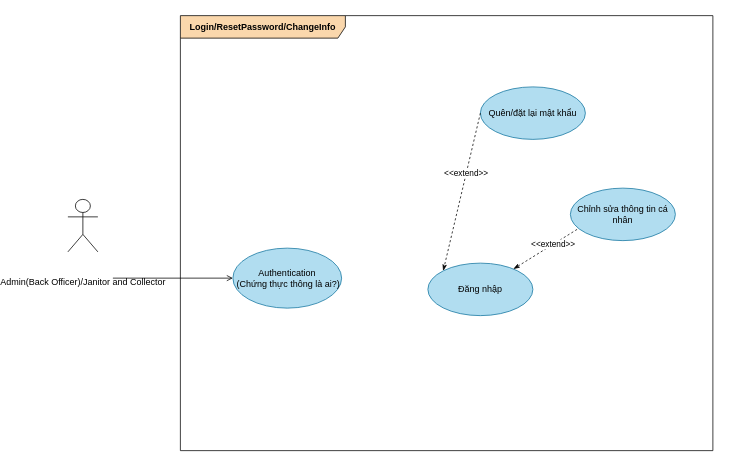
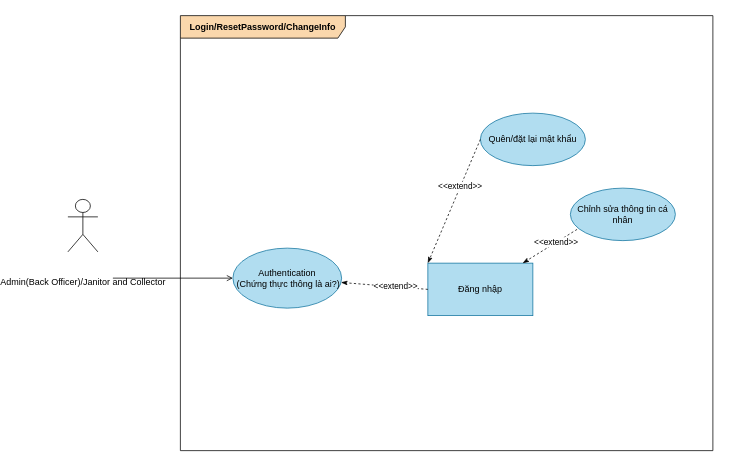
(533, 113) -> (533, 139)
none -> (387, 286)
(480, 289) -> (480, 289)
